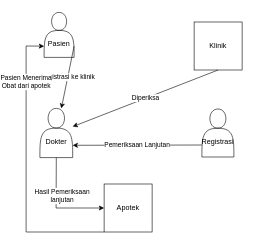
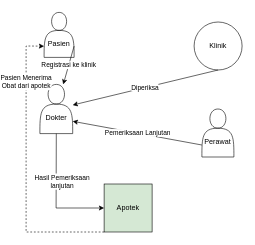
(218, 46) -> (218, 46)
(56, 133) -> (56, 109)
(218, 133) -> (218, 133)
(26, 199) -> (26, 199)
(128, 208) -> (128, 208)
